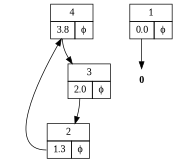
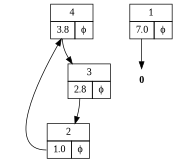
(142, 30) -> (142, 30)
(80, 90) -> (80, 90)
(59, 149) -> (59, 149)
